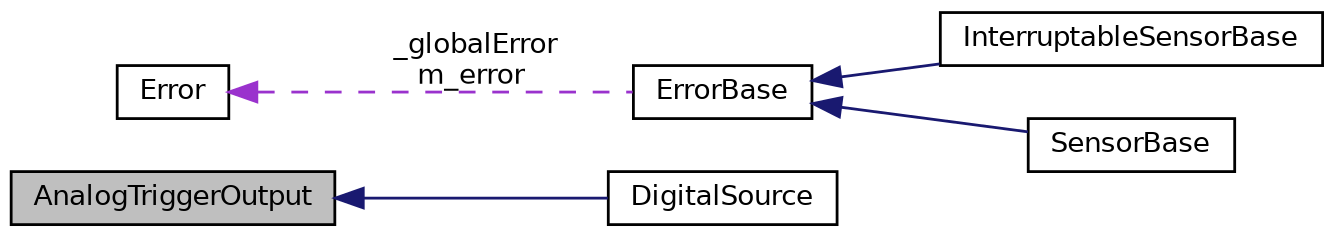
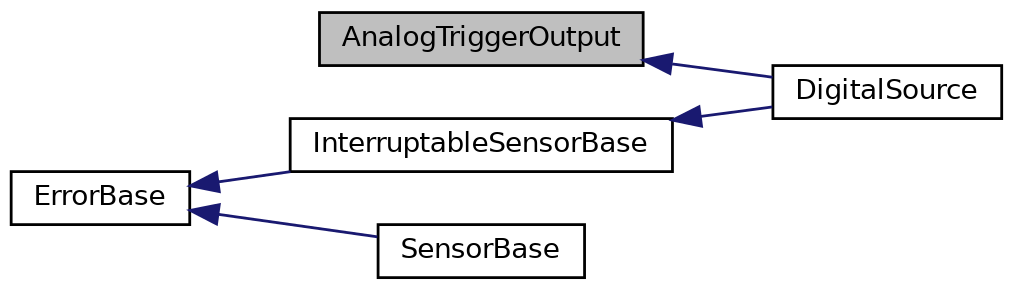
(173, 92) -> none
none -> (736, 112)
